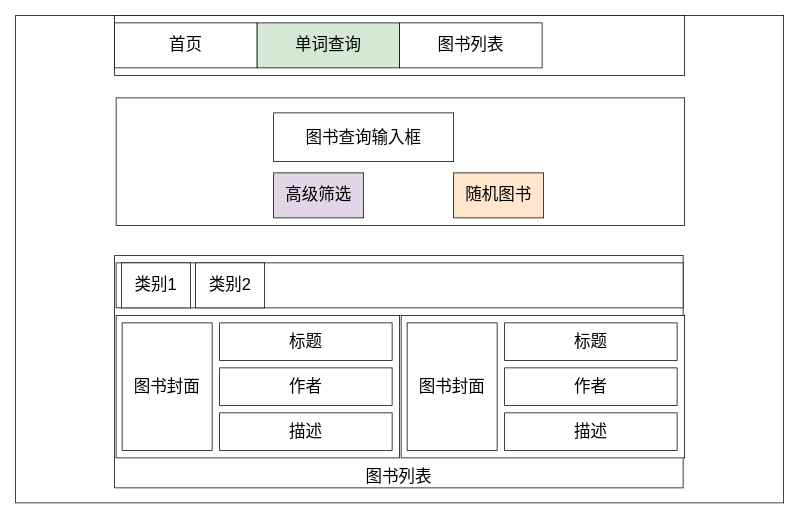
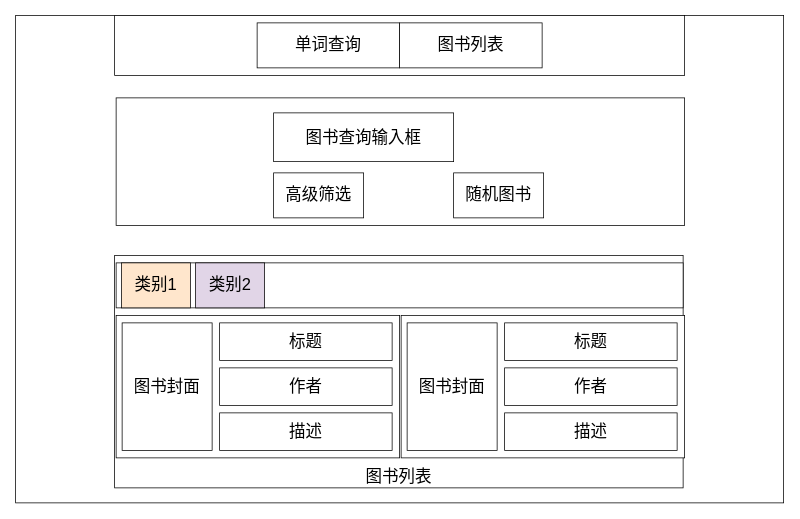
(186, 45) -> none
(328, 45) -> (328, 45)
(318, 195) -> (318, 195)
(498, 195) -> (498, 195)
(156, 285) -> (156, 285)
(230, 285) -> (230, 285)
